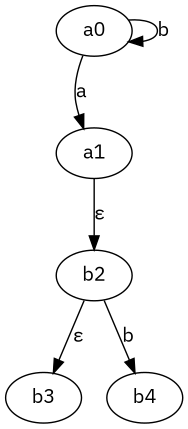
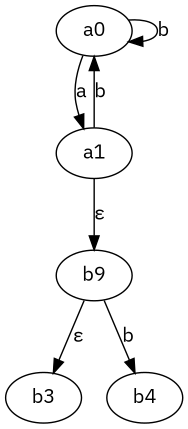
none -> (94, 99)
(94, 275) -> (94, 275)
